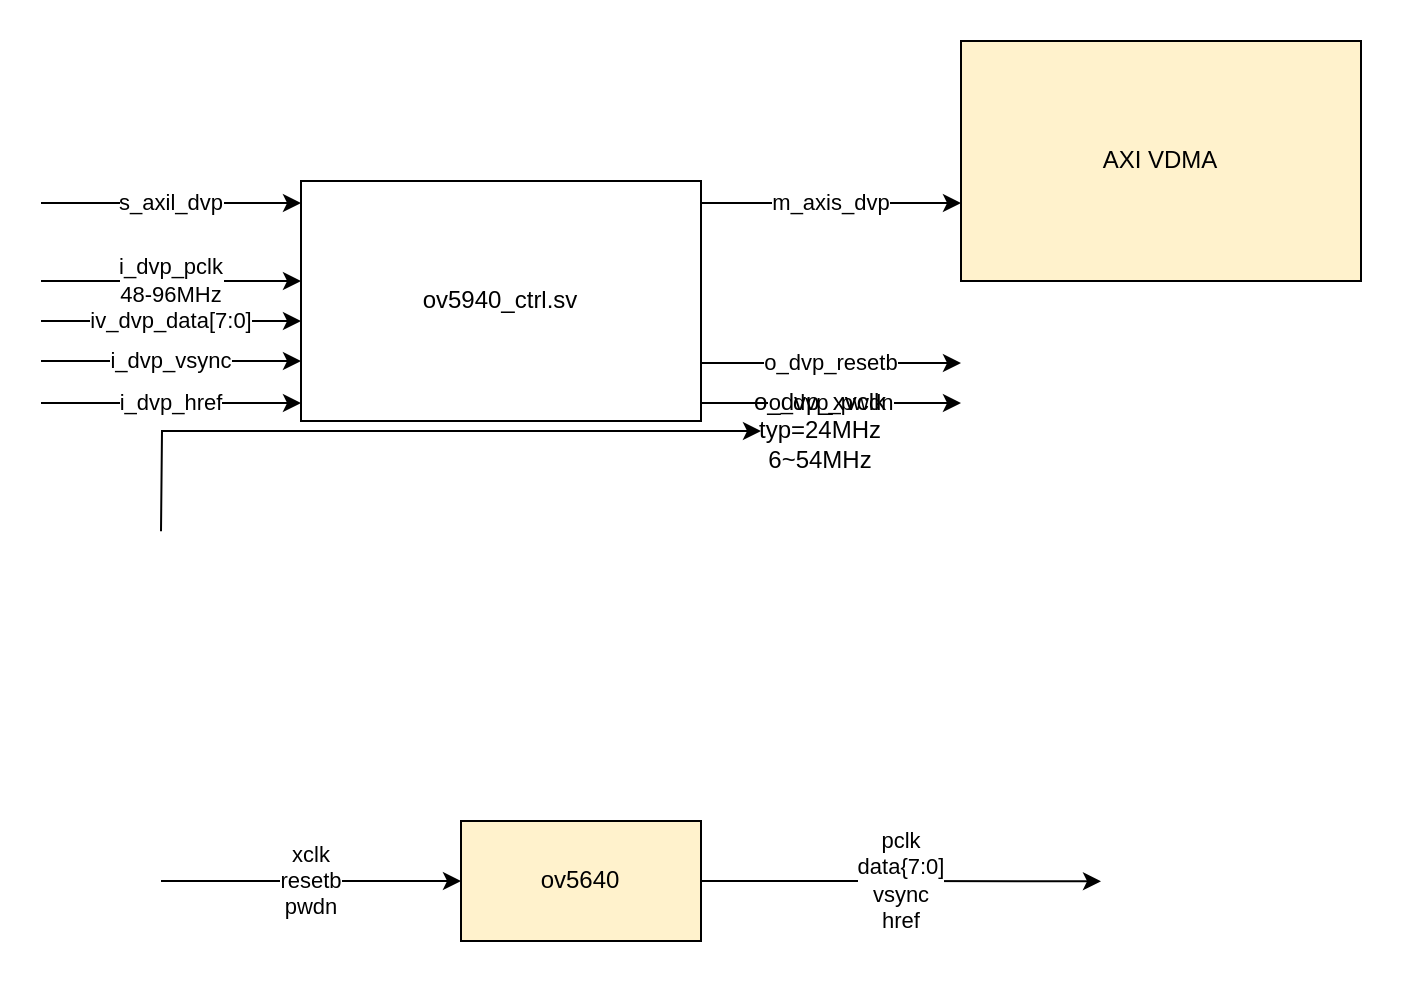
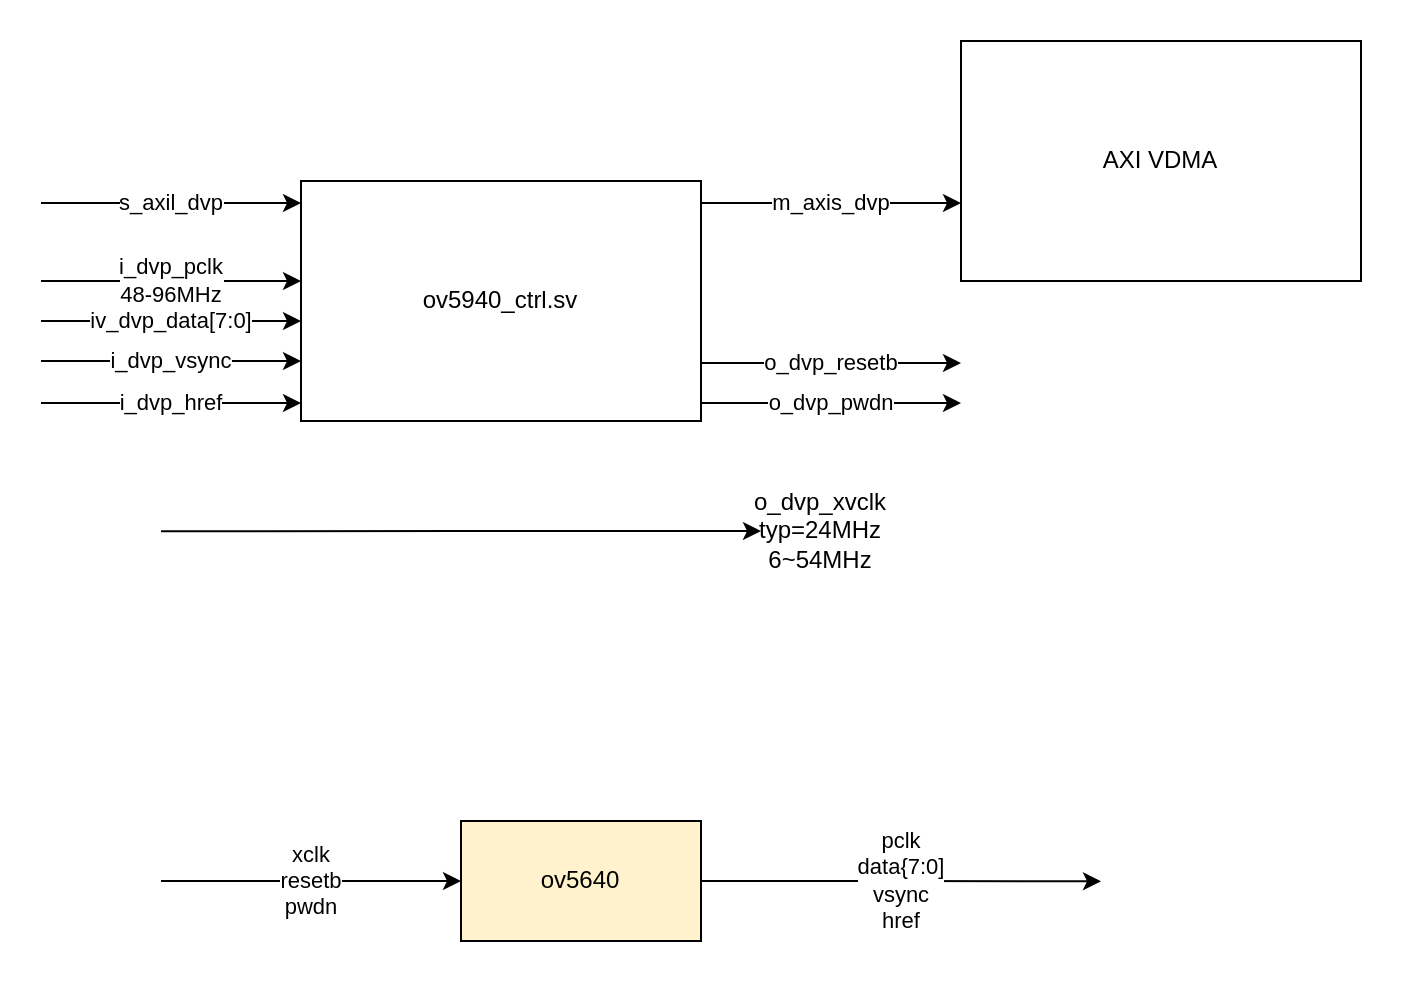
(1161, 161) -> (1161, 161)
(821, 431) -> (821, 531)
